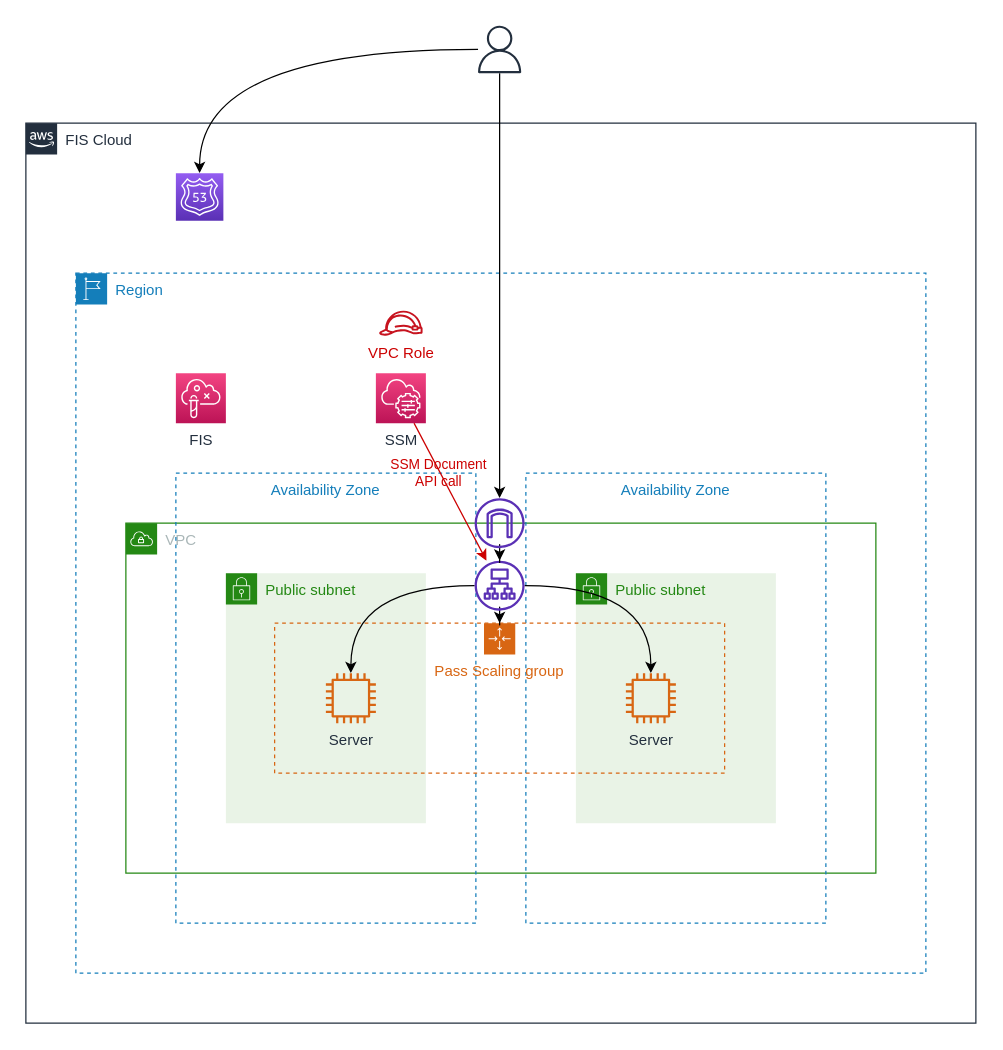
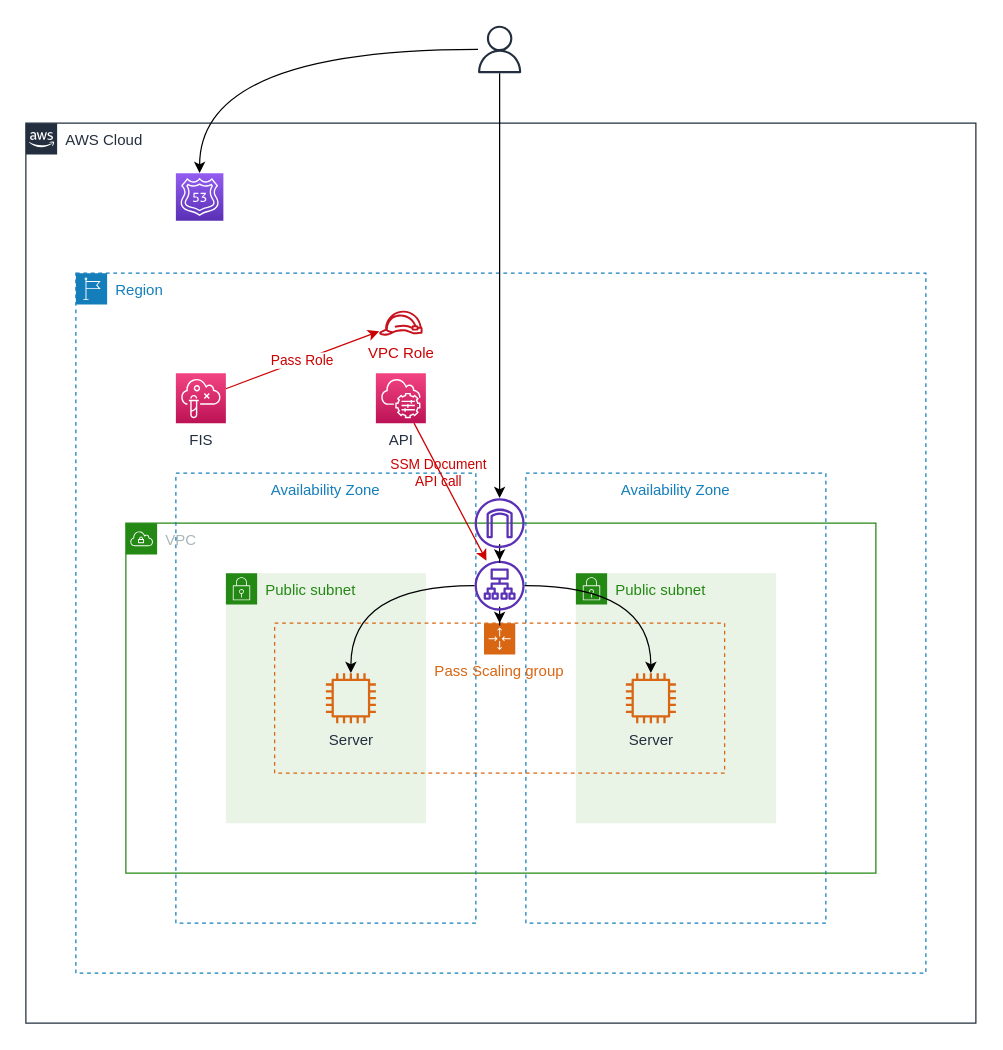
(100, 141) -> (100, 141)
none -> (298, 362)
(401, 441) -> (401, 441)
